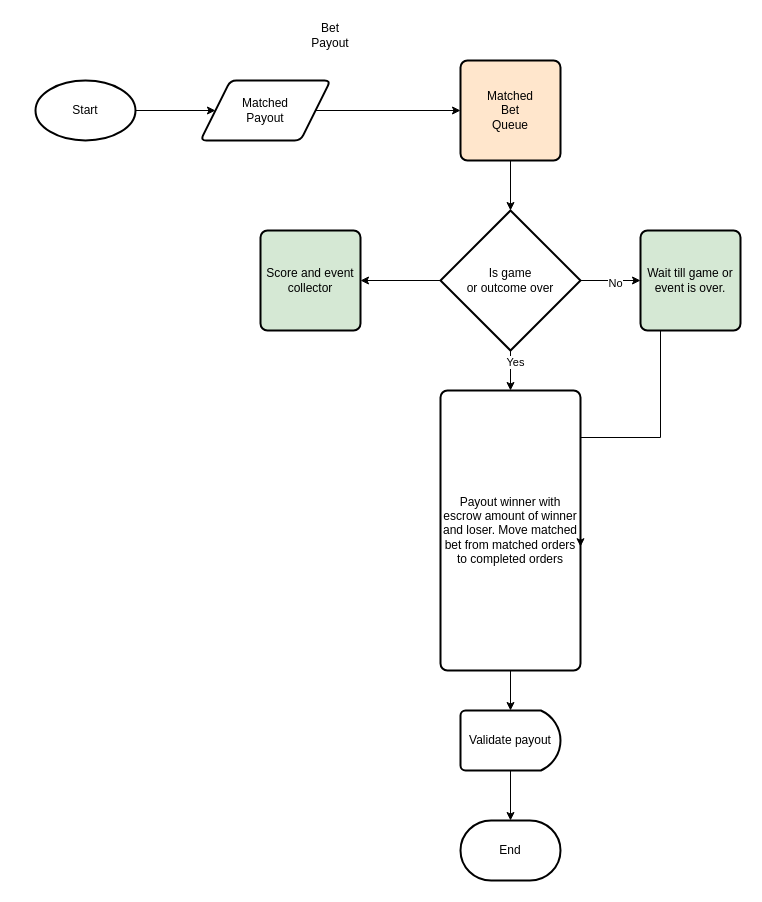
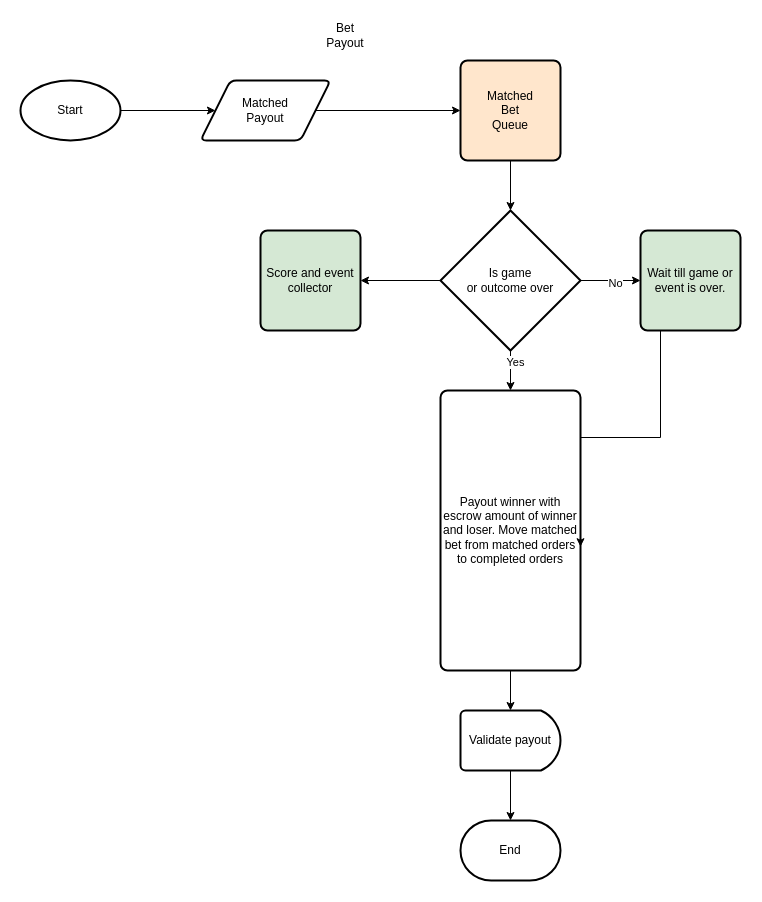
(331, 36) -> (346, 36)
(86, 111) -> (71, 111)
